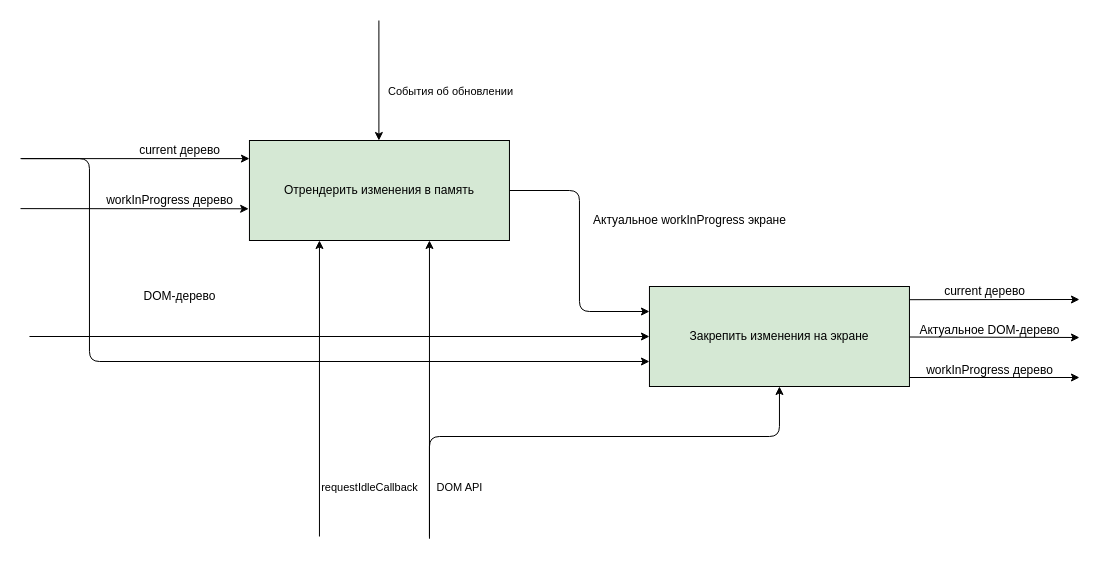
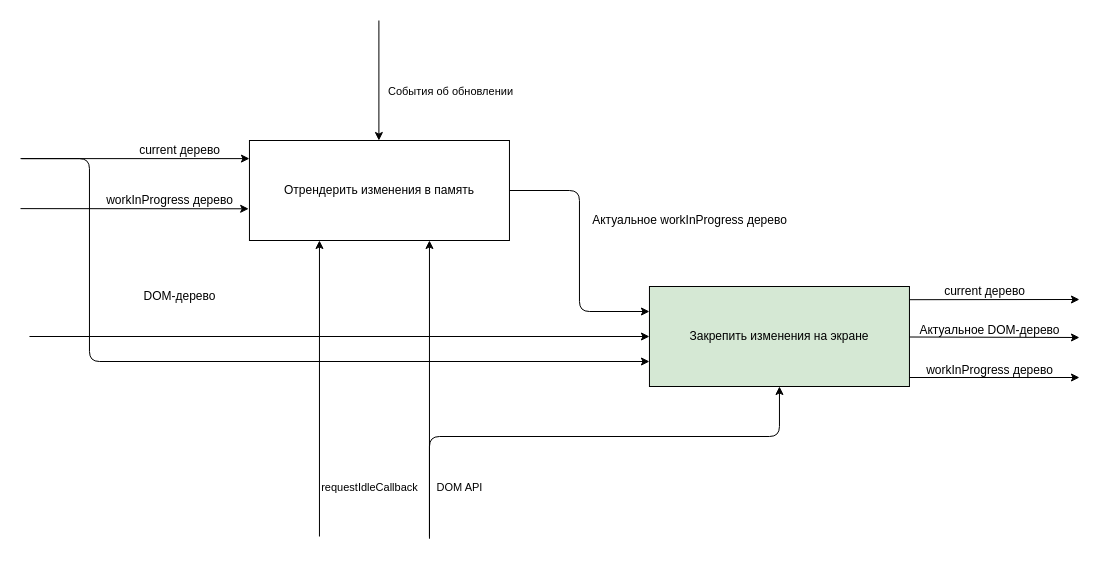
(379, 191) -> (379, 191)
(690, 221) -> (690, 221)
